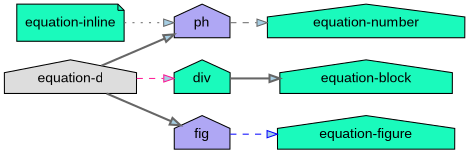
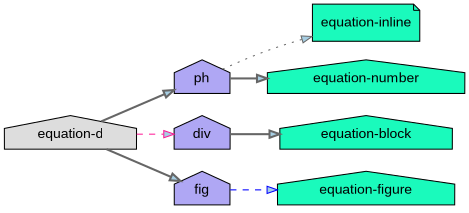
(144, 23) -> (262, 53)
(243, 23) -> (243, 78)
(202, 78) -> (202, 134)
